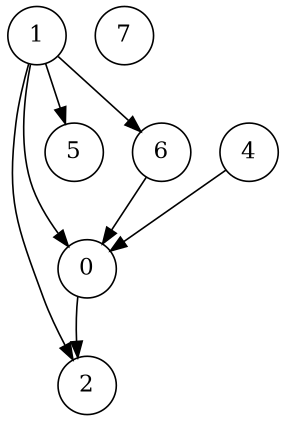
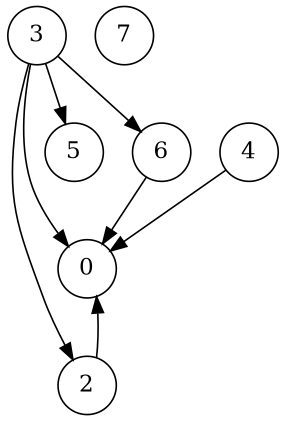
(37, 36) -> (37, 36)
(76, 319) -> (98, 336)
